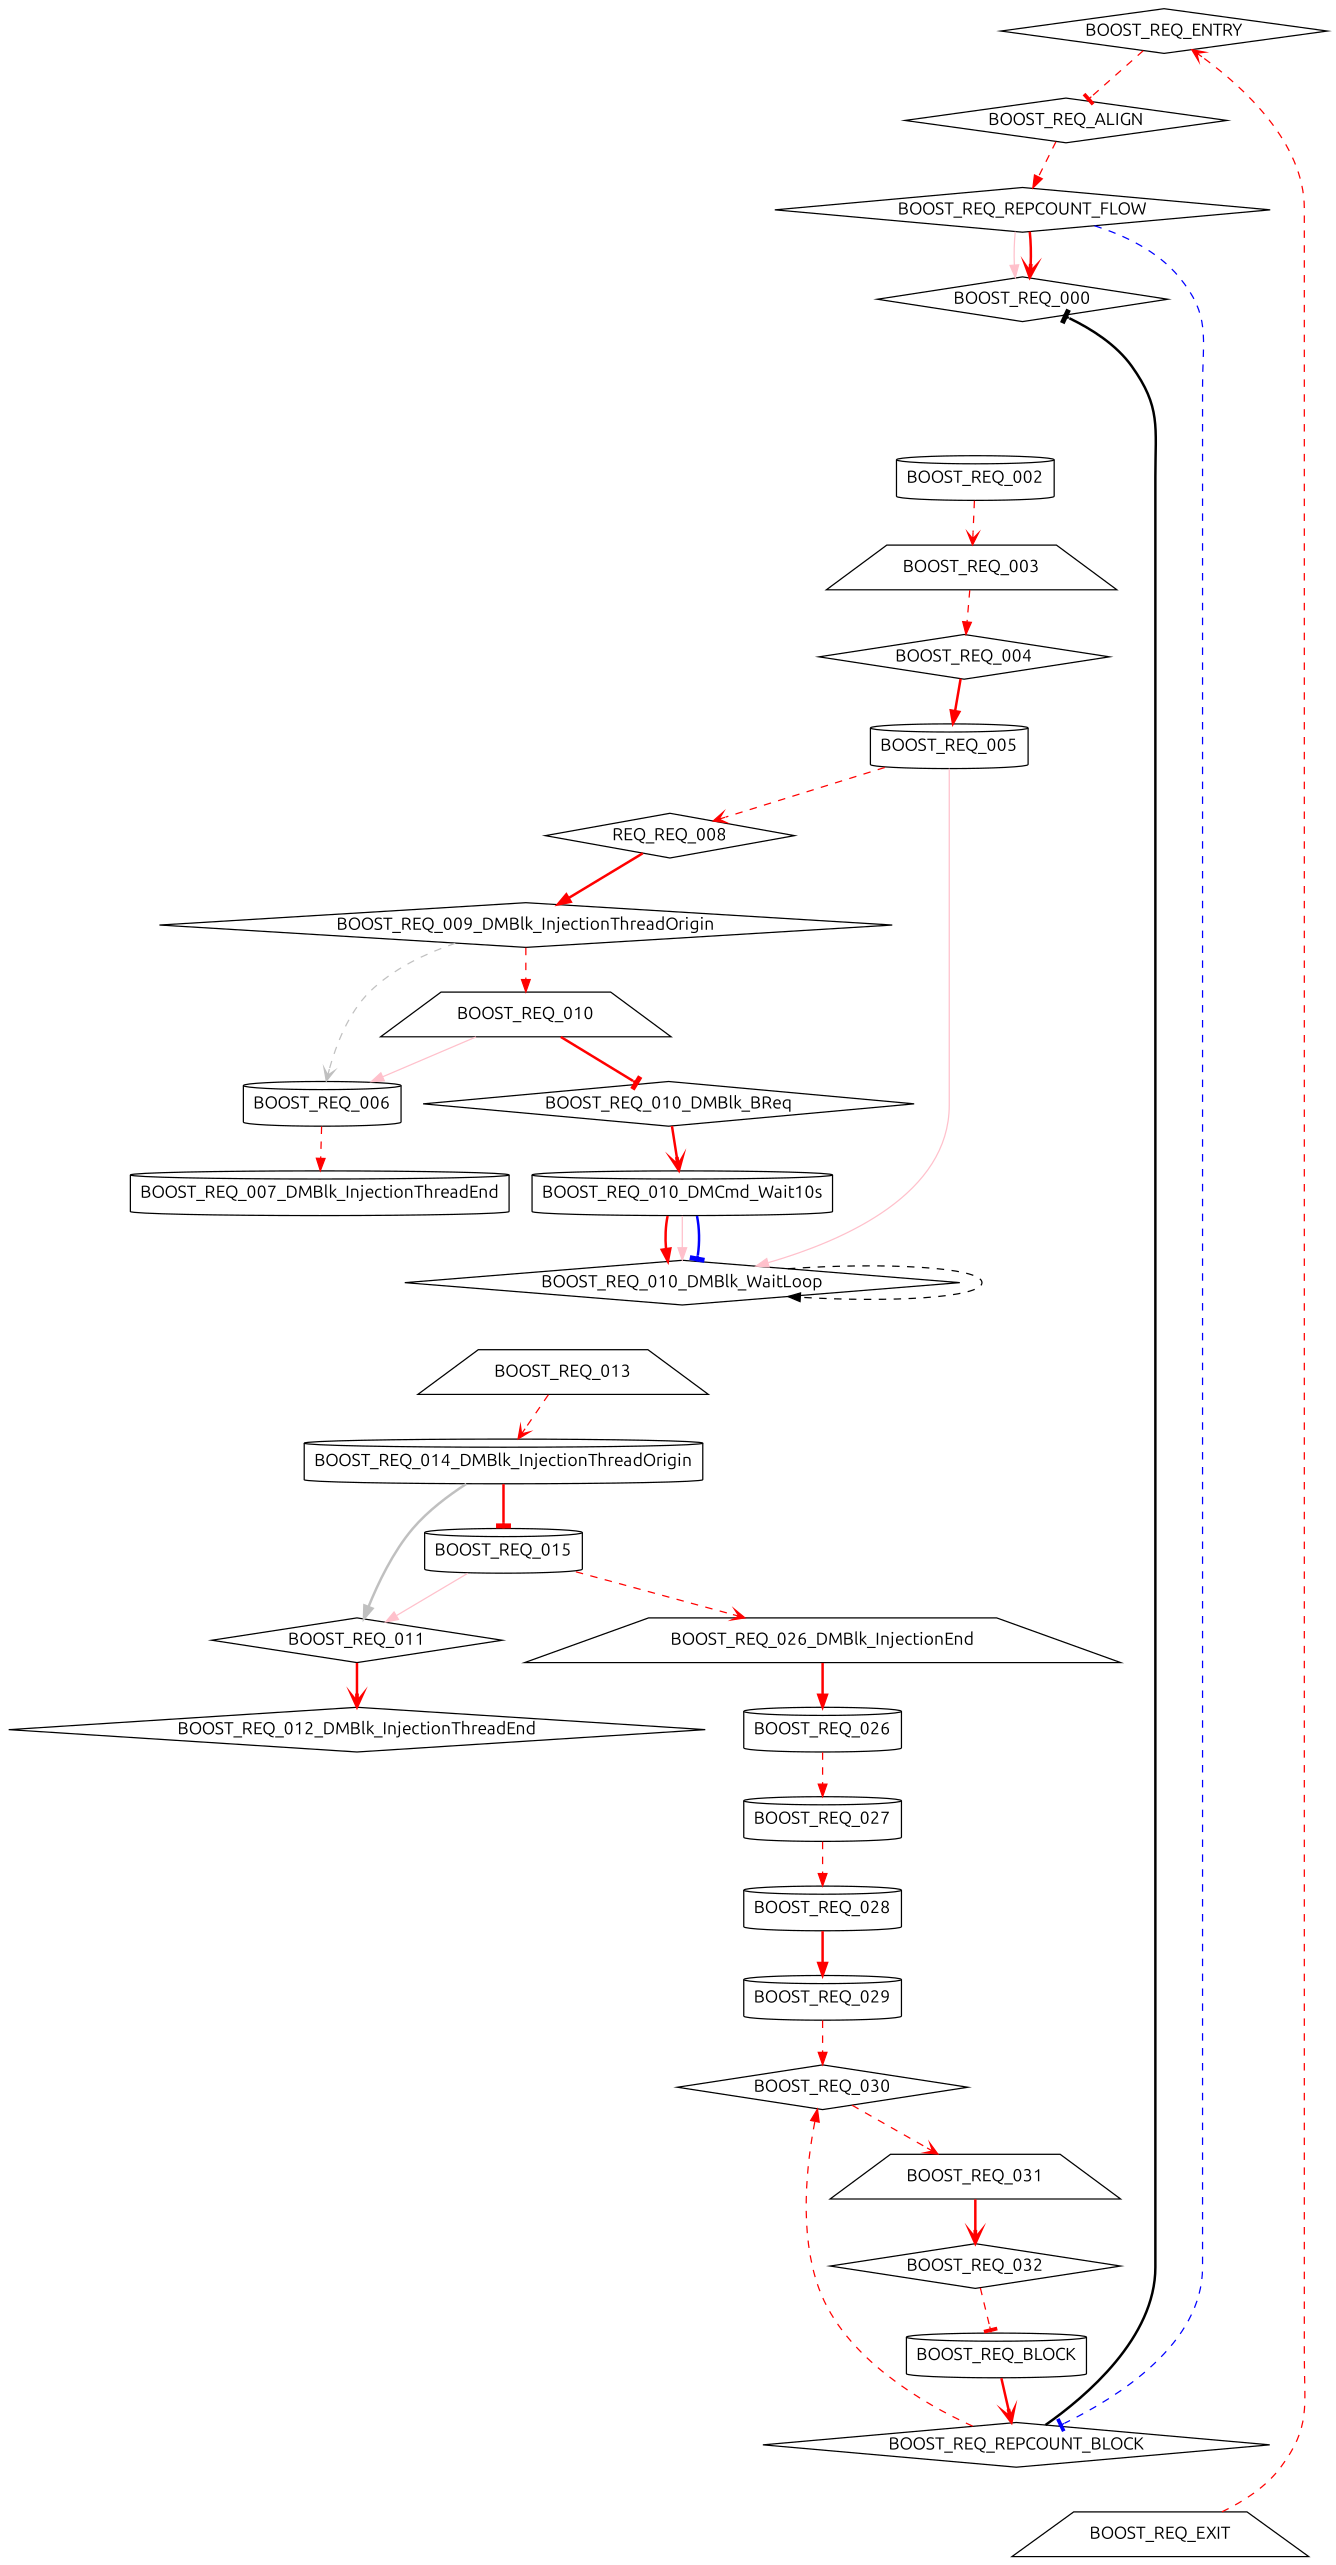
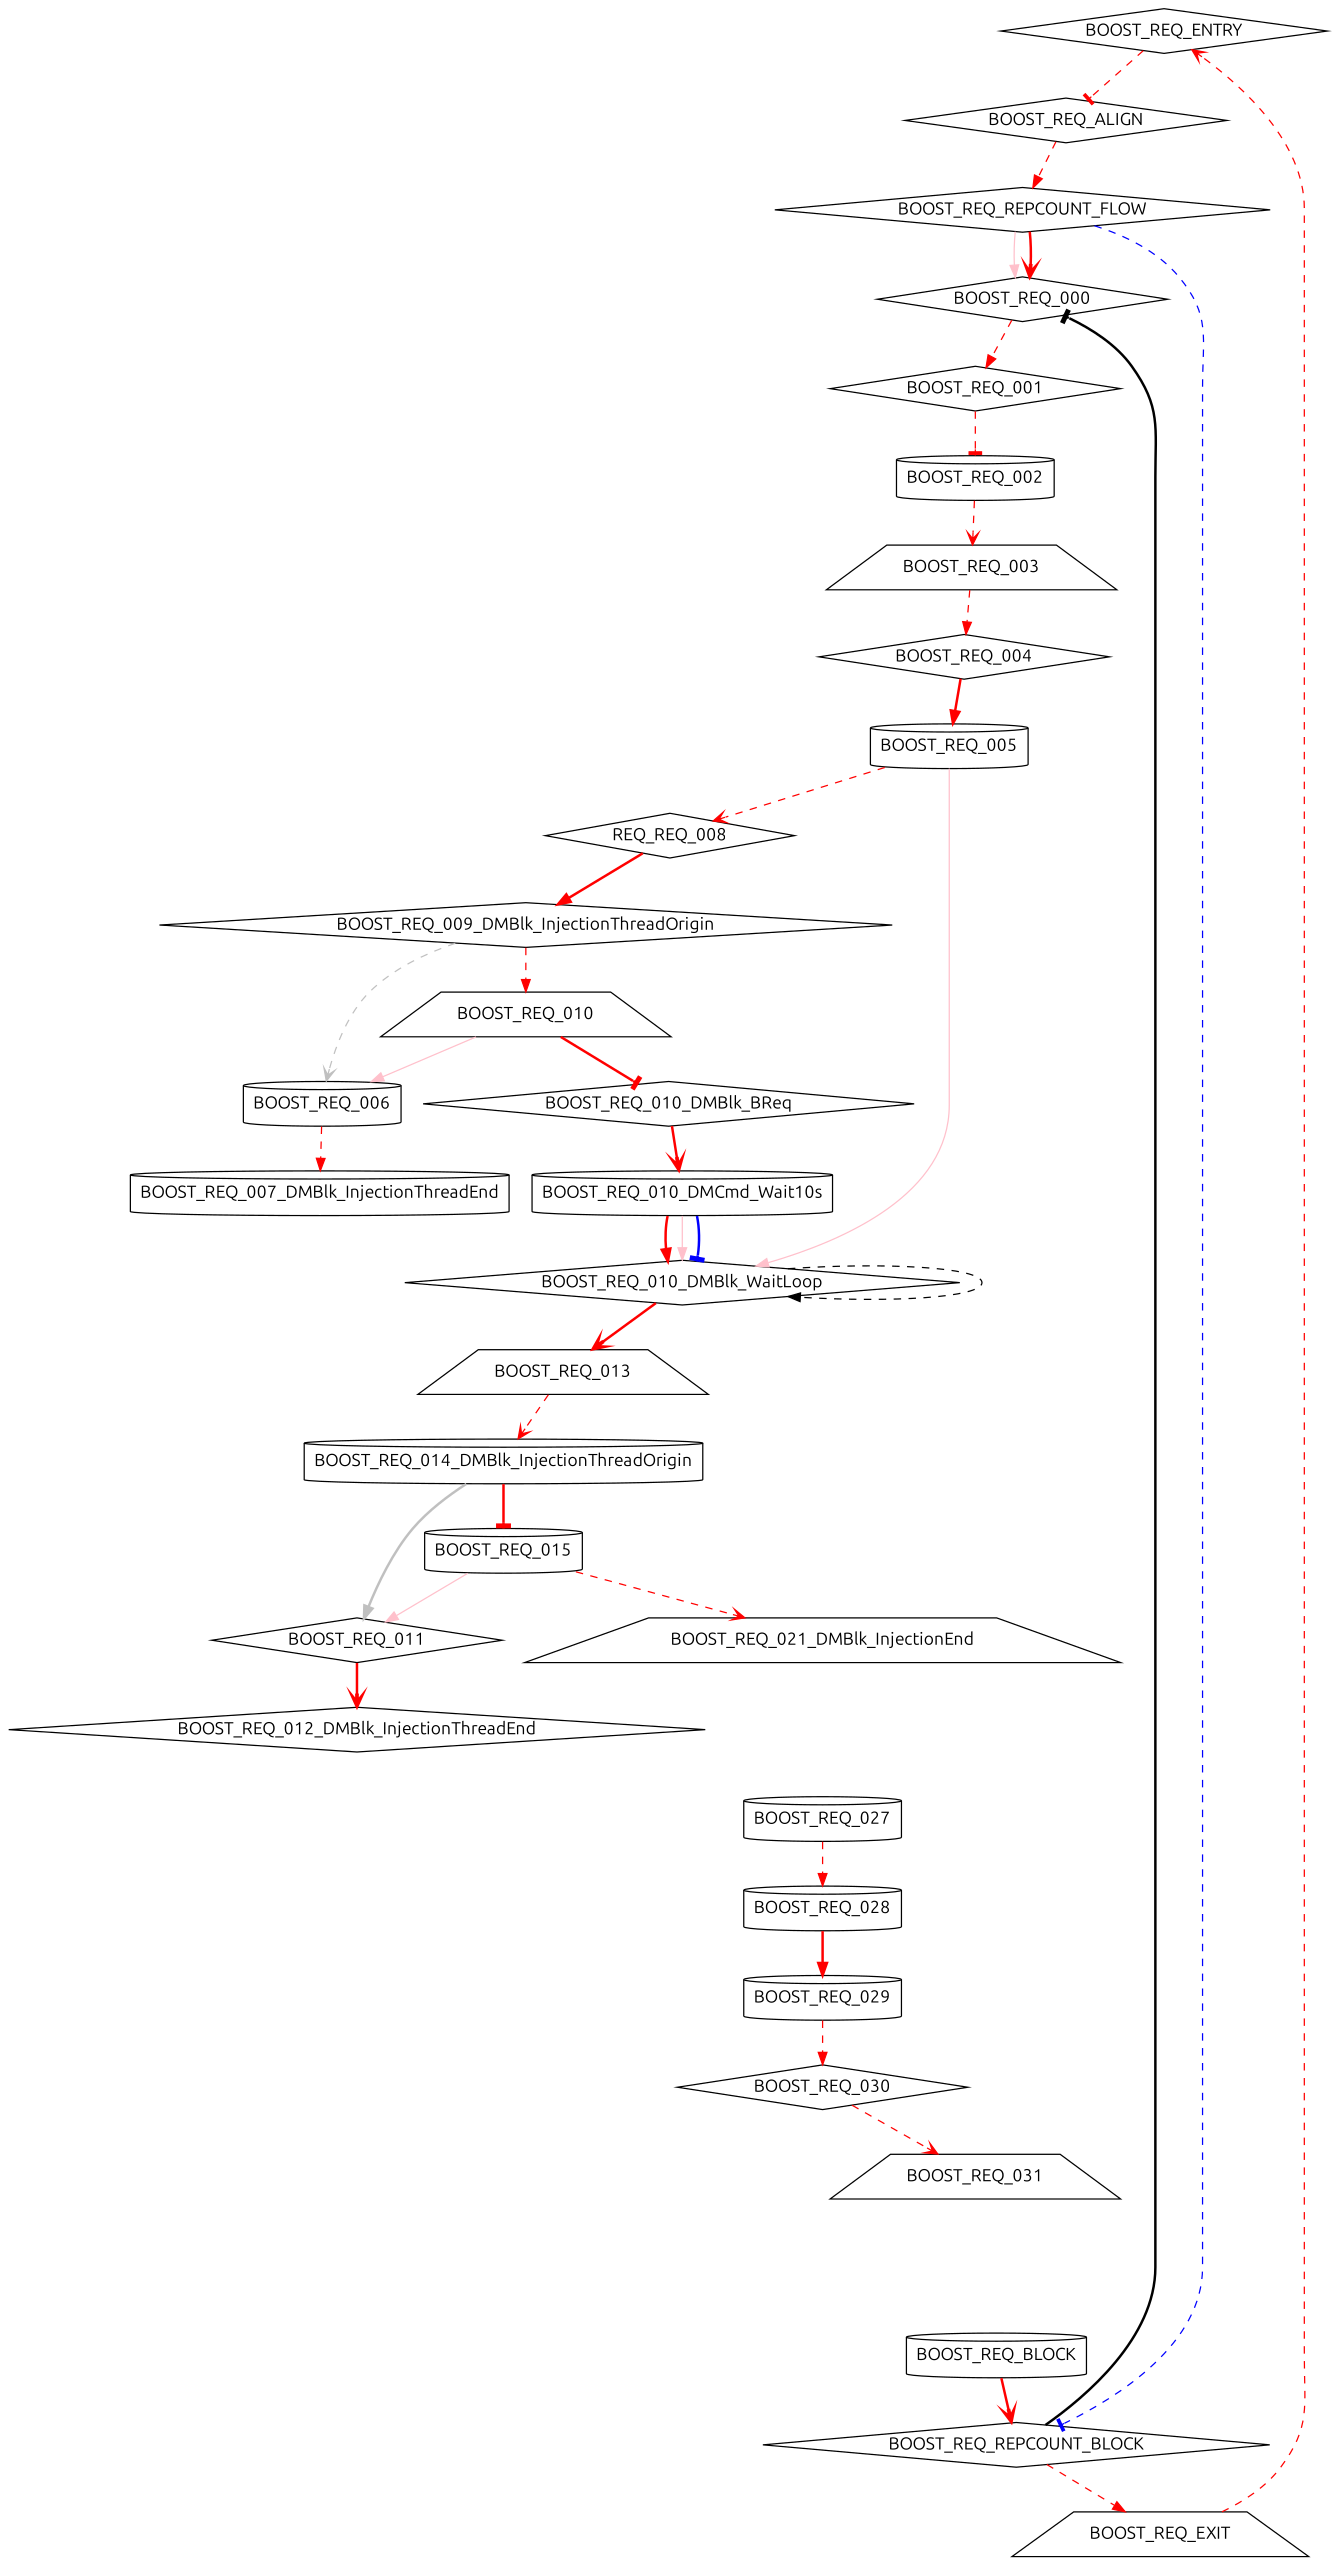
none -> (975, 389)
none -> (629, 1322)
(823, 1640) -> (823, 1640)
(823, 1730) -> none
(975, 2266) -> none
(828, 2308) -> (1081, 2485)
